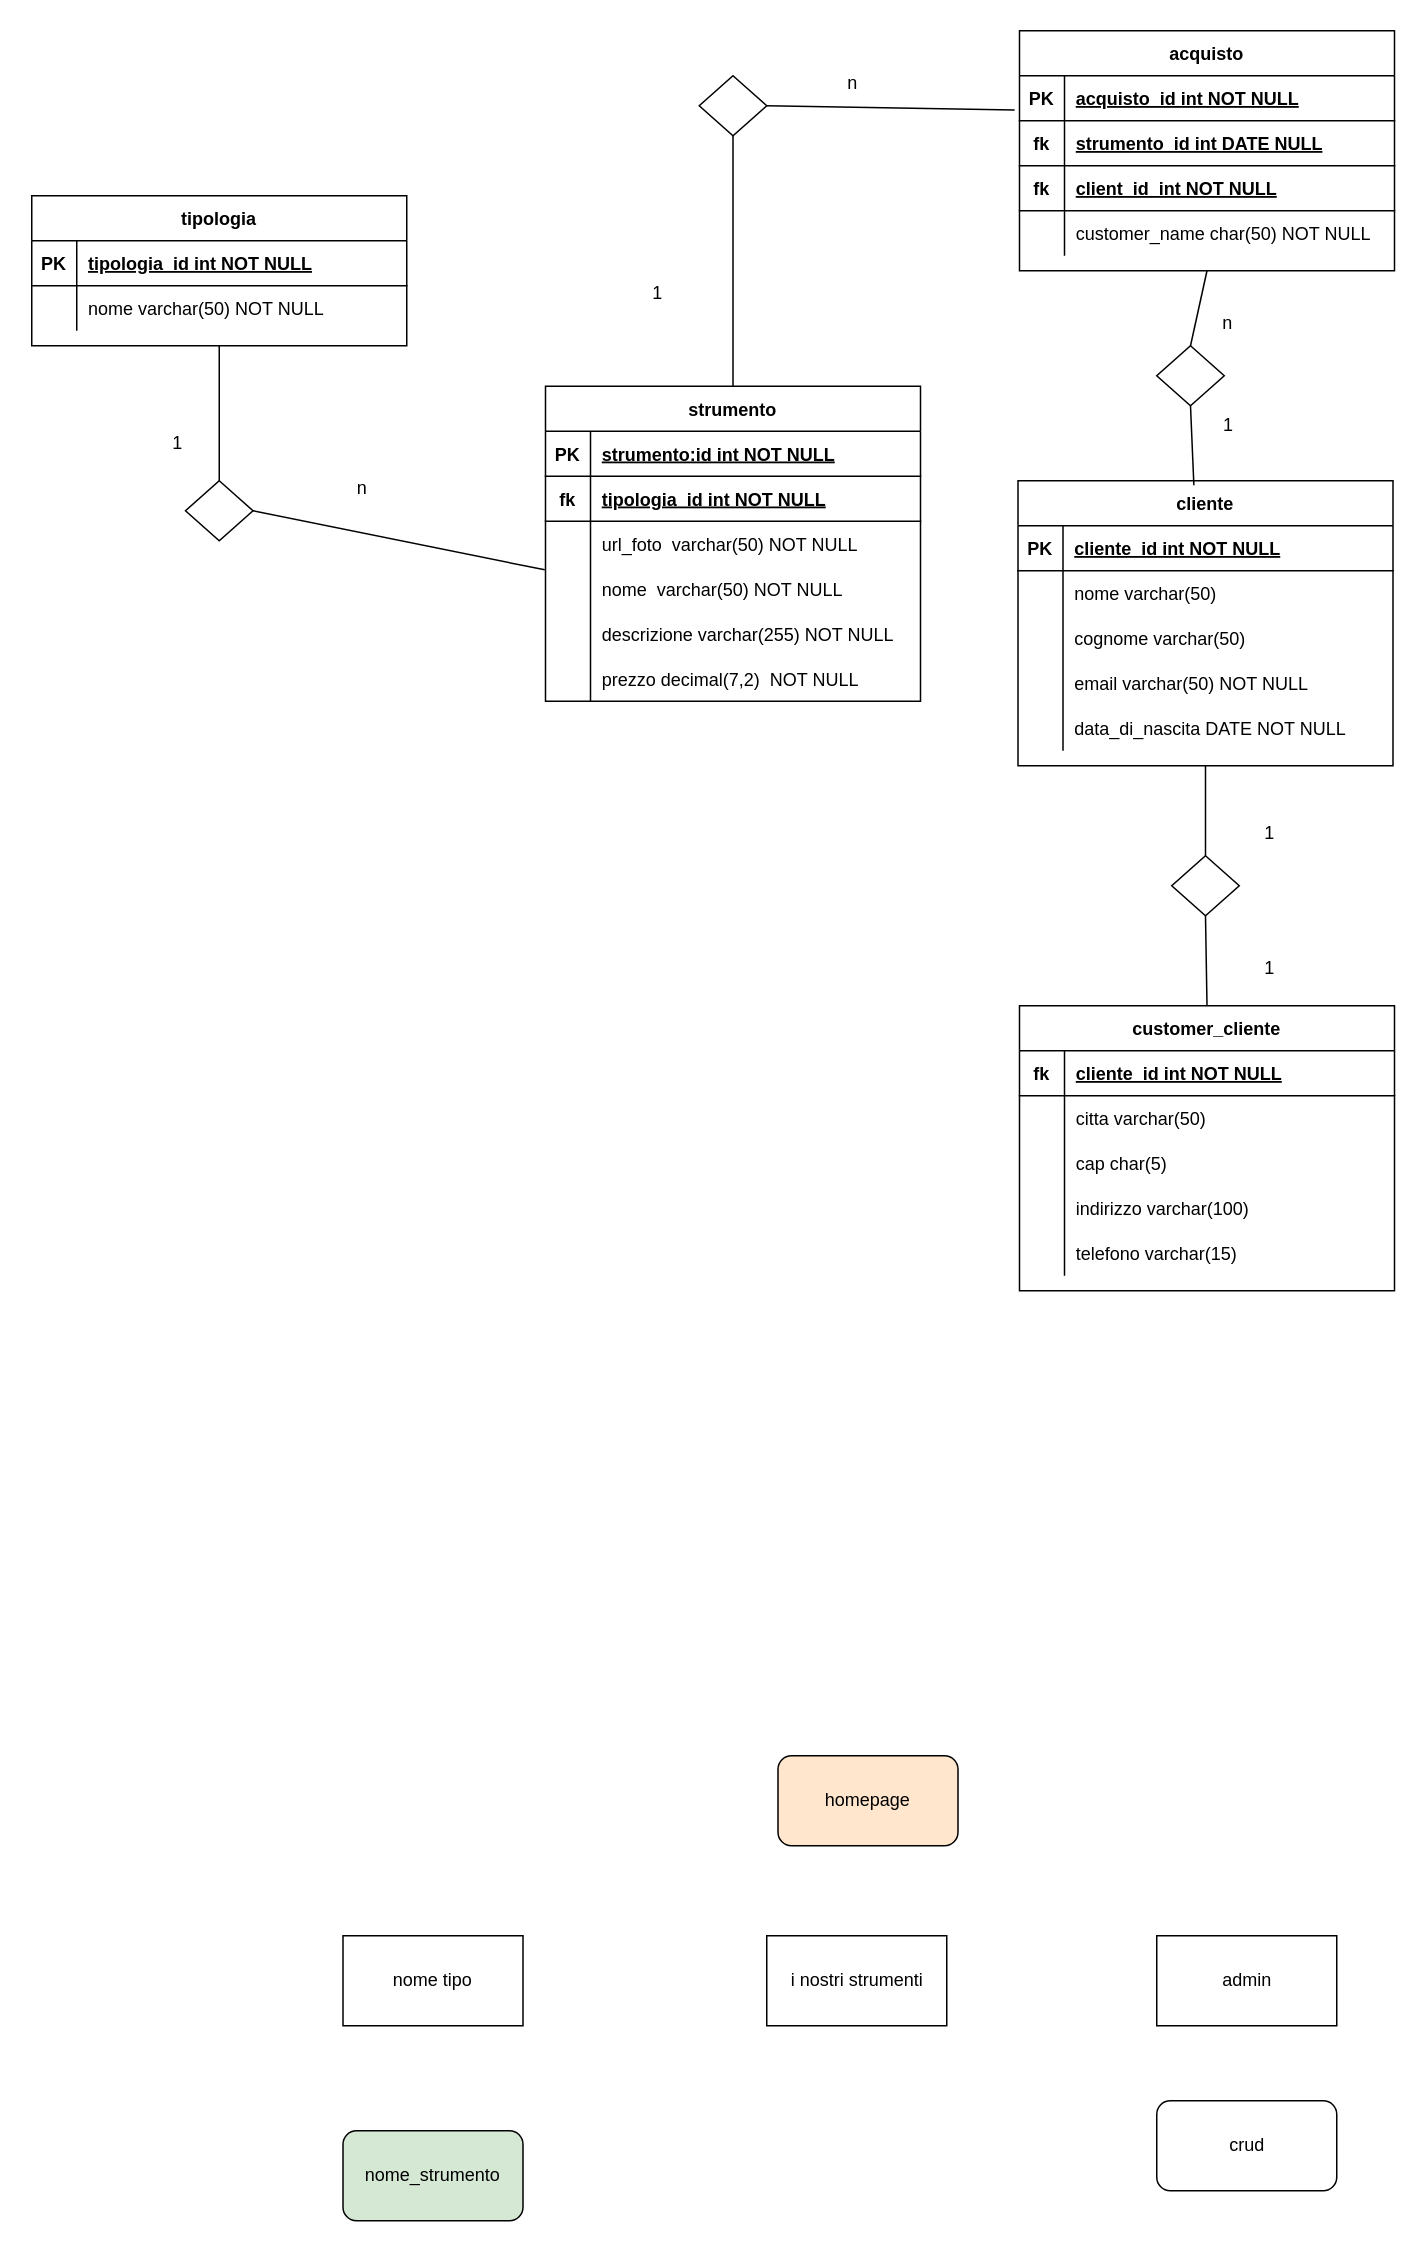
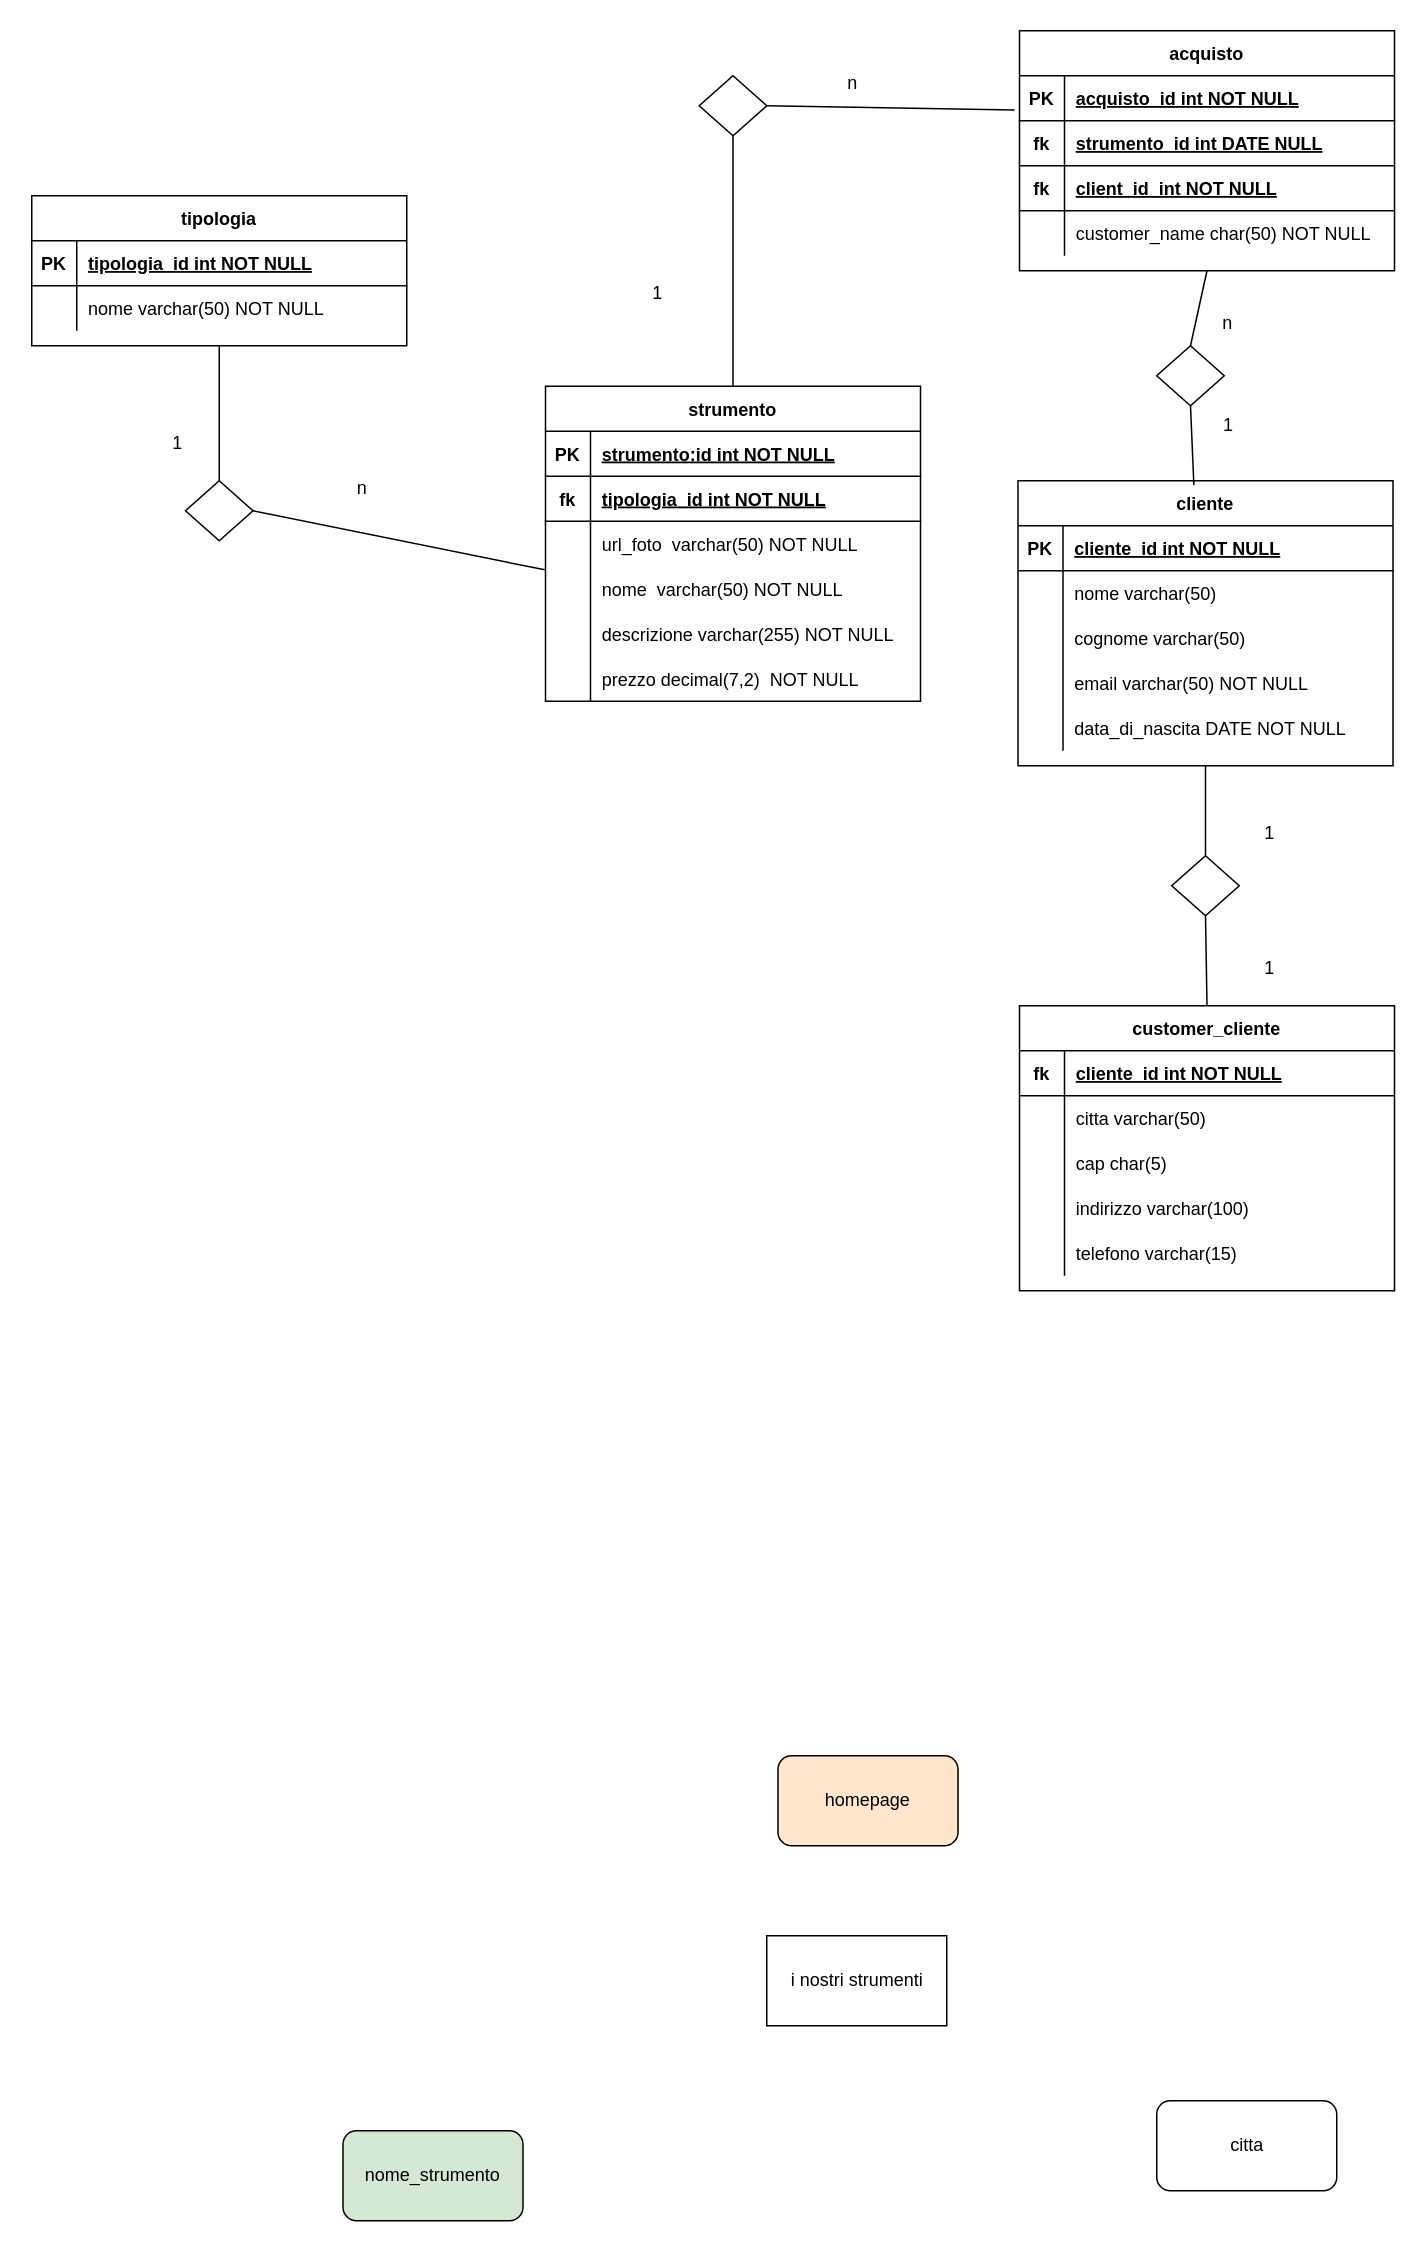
(433, 1981) -> none
(1247, 1981) -> none
(1247, 2146) -> (1247, 2146)
